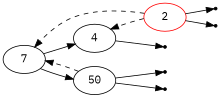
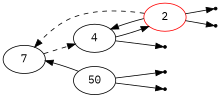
(131, 22) -> (131, 22)
none -> (129, 33)
(56, 50) -> (56, 50)
(66, 67) -> (66, 67)
(53, 73) -> none
